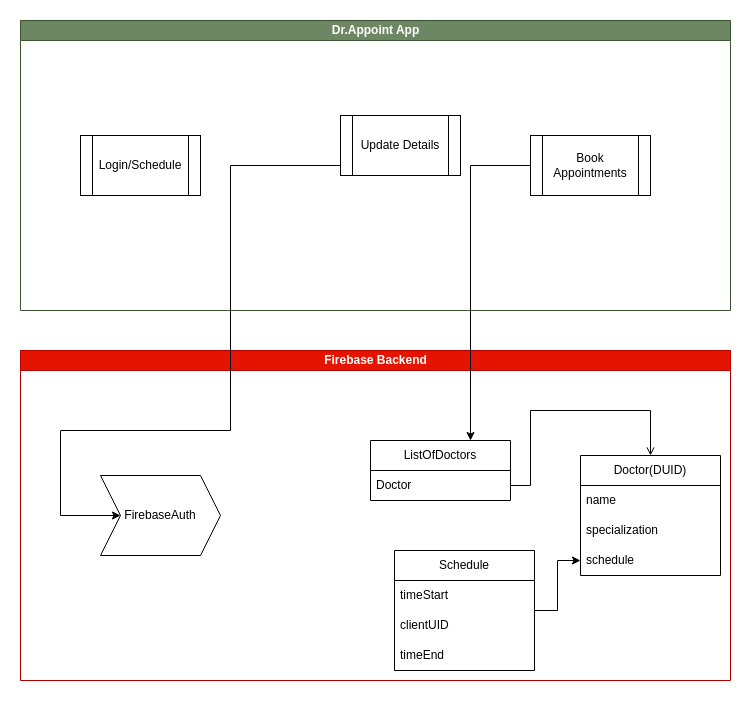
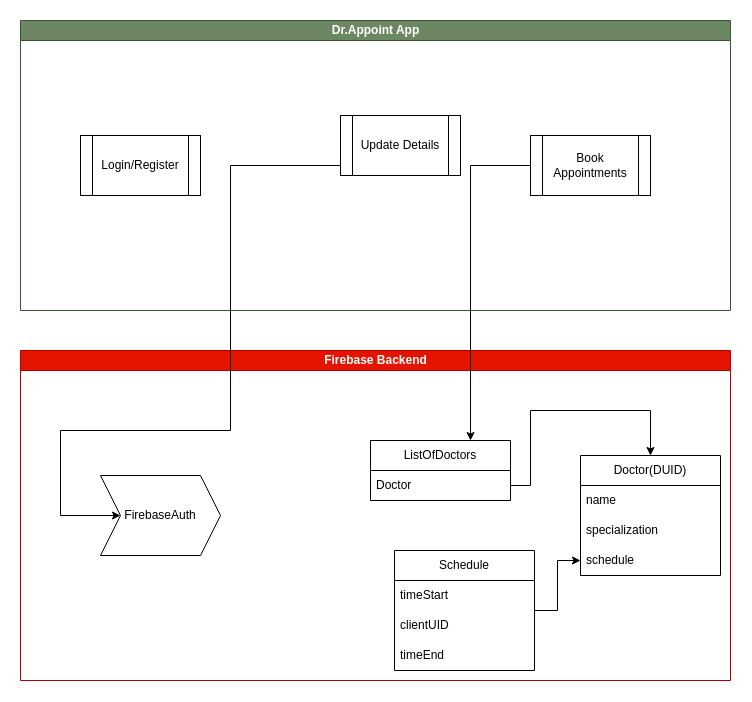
(141, 166) -> (141, 166)
(651, 449) -> (651, 447)
